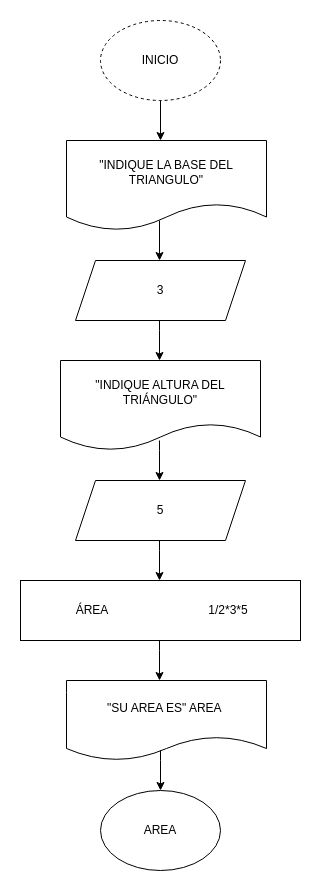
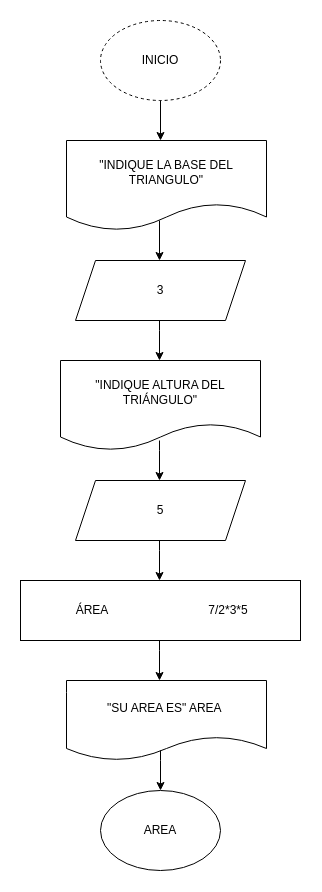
(161, 611) -> (161, 611)
